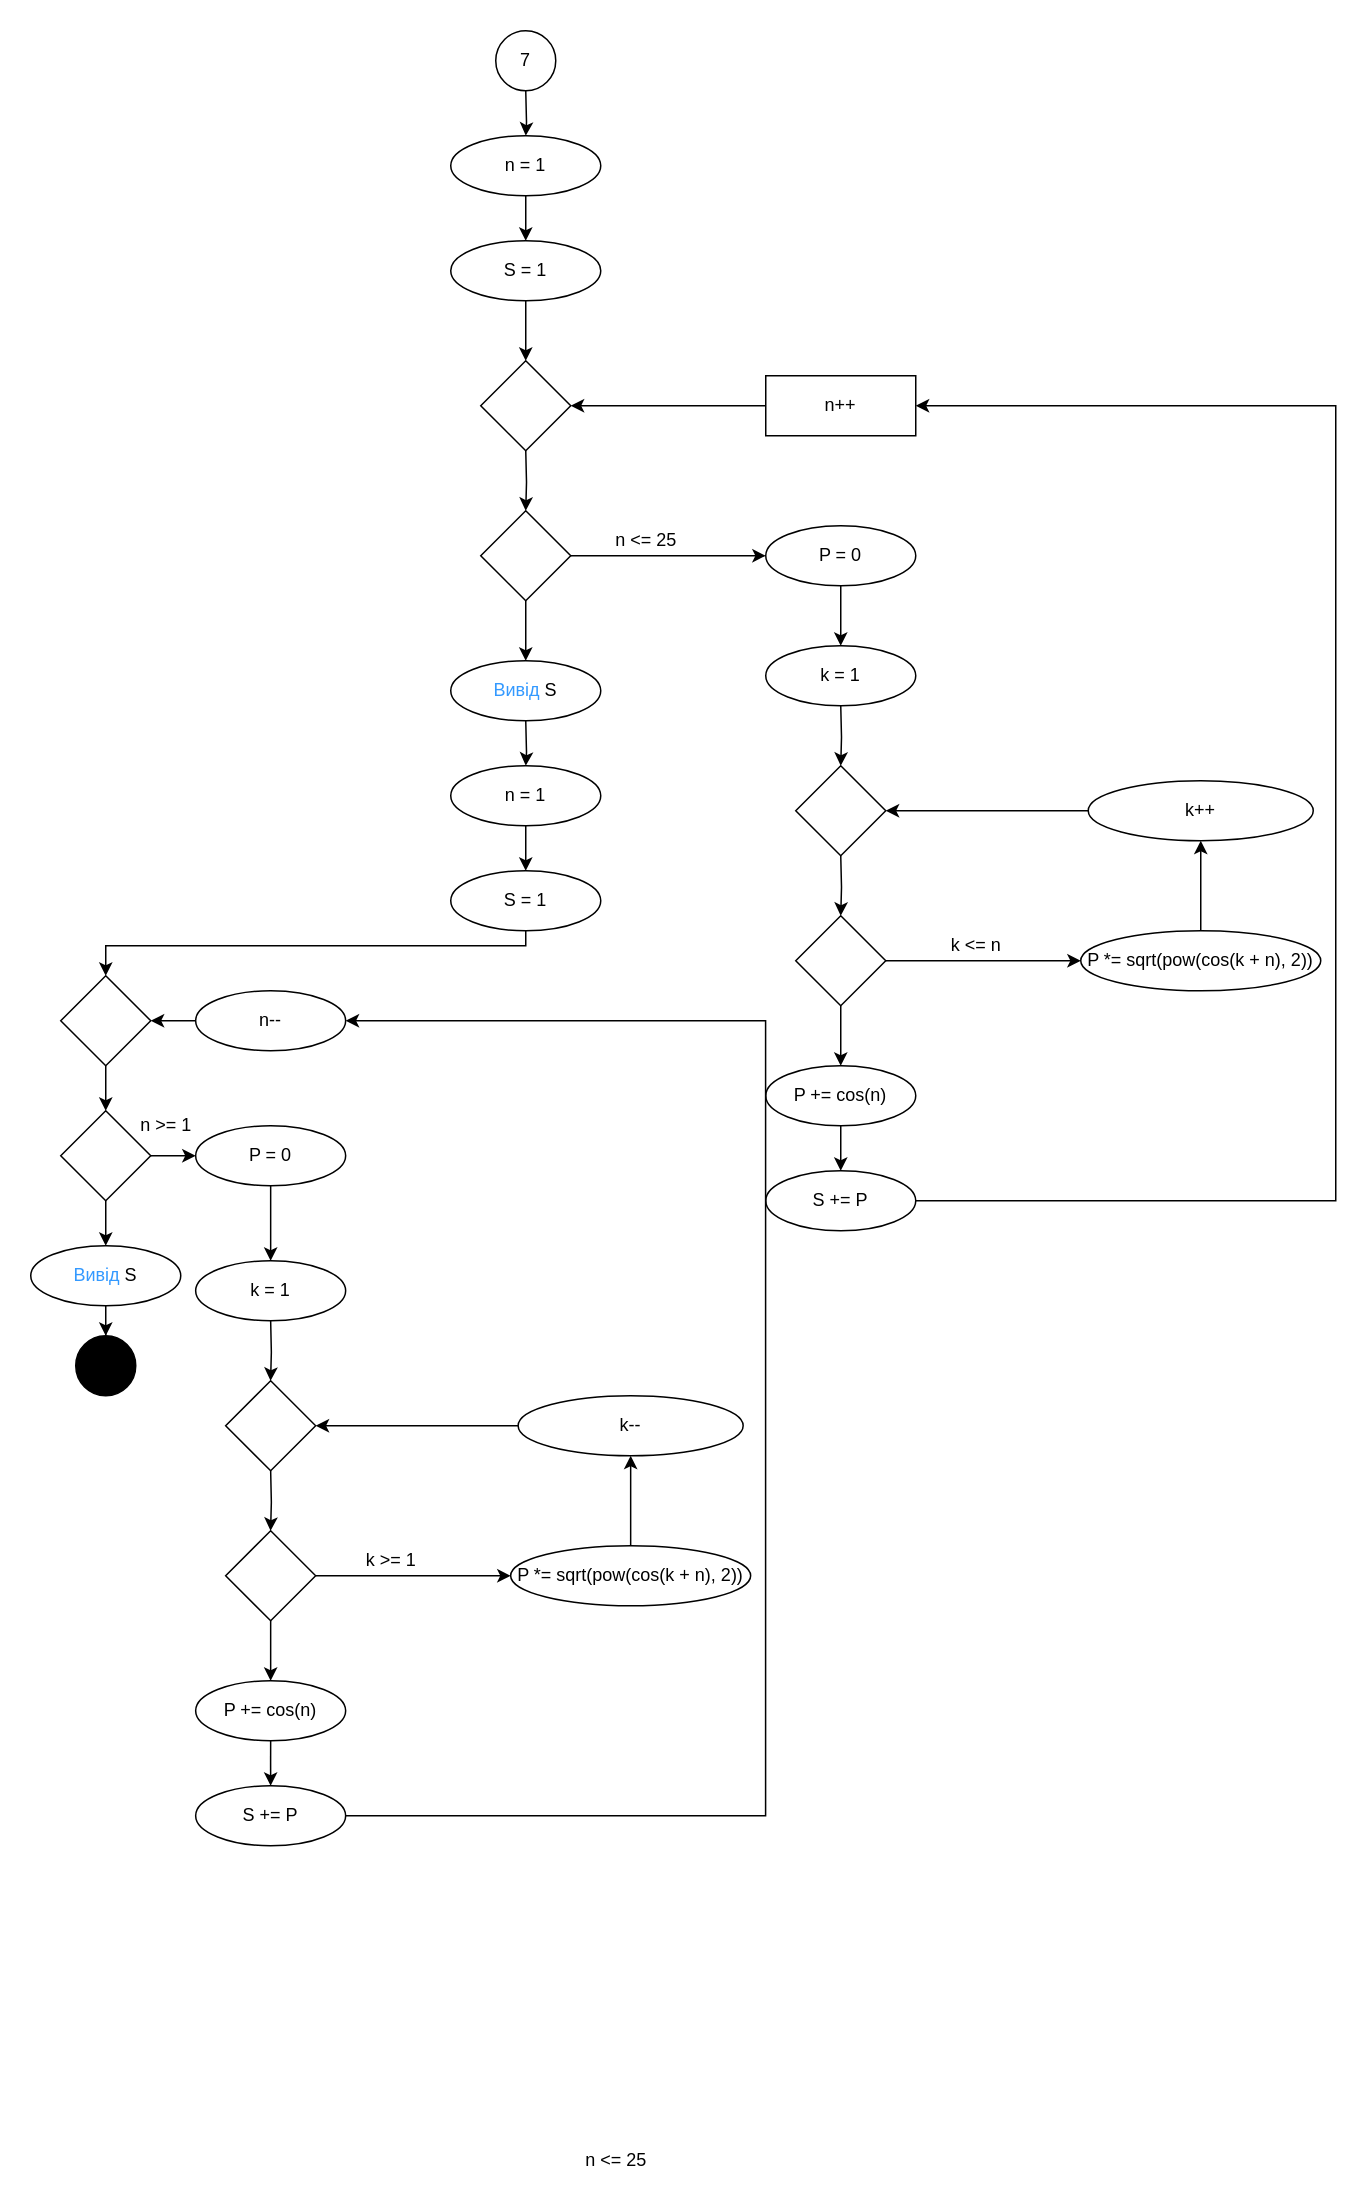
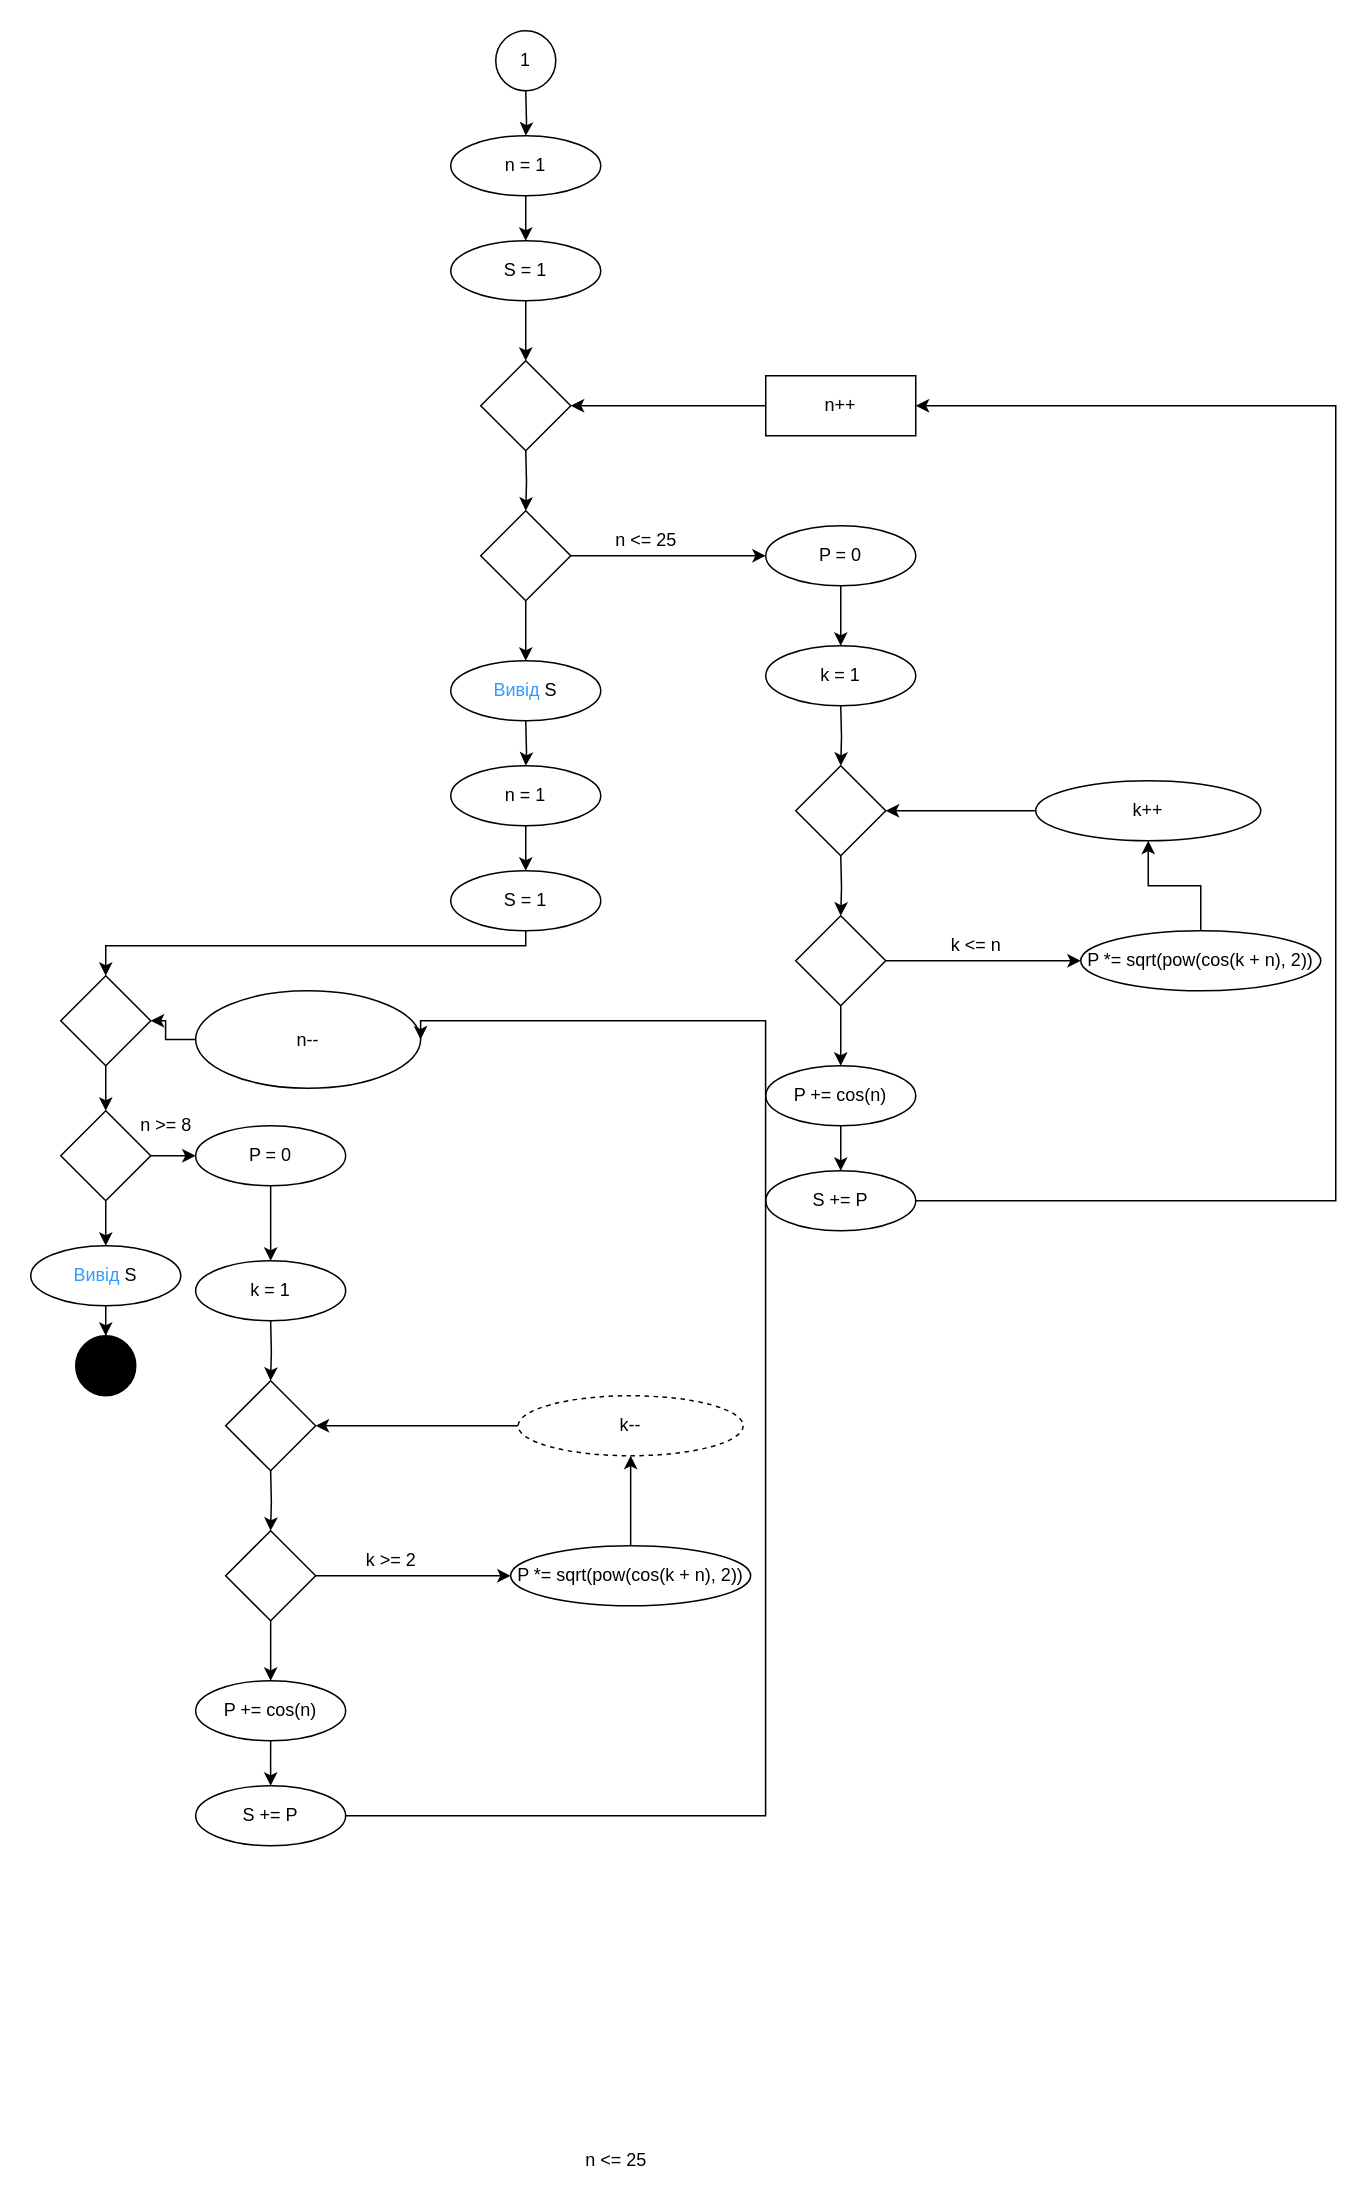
(526, 61) -> (526, 61)
(1201, 811) -> (1148, 811)
(271, 1021) -> (308, 1040)
(167, 1126) -> (167, 1126)
(631, 1426) -> (631, 1426)
(392, 1561) -> (392, 1561)
